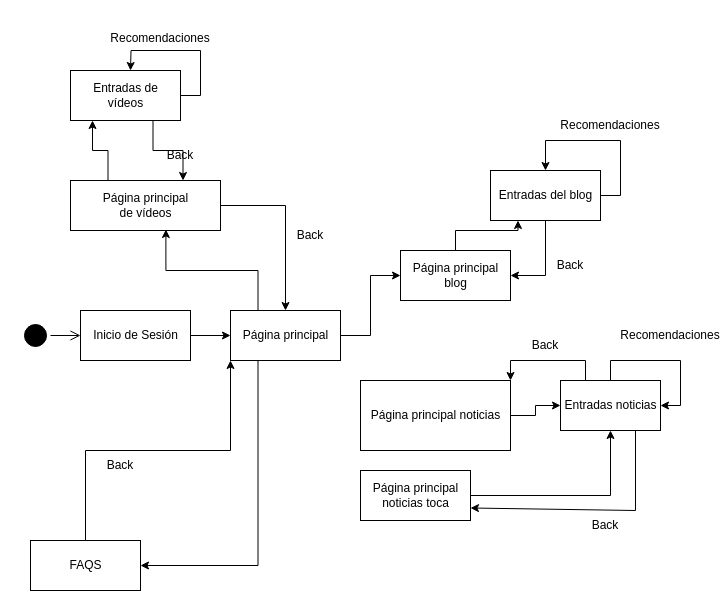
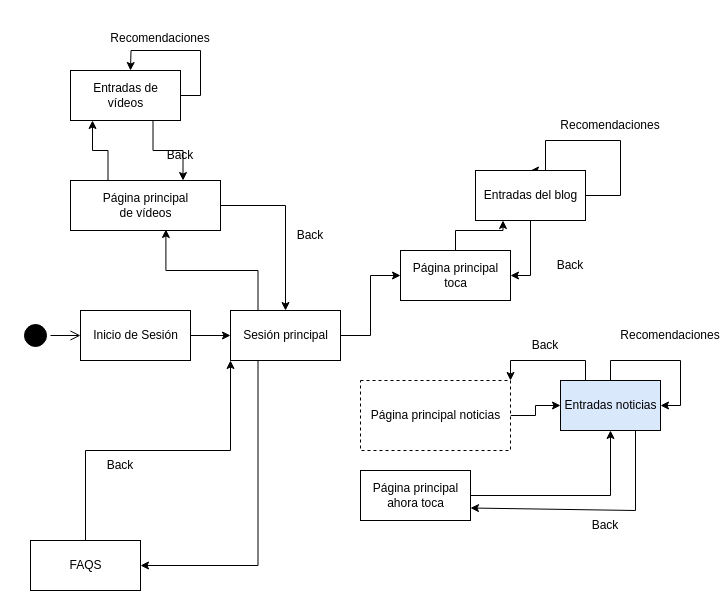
(546, 196) -> (531, 196)
(456, 276) -> (456, 276)
(286, 336) -> (286, 336)
(611, 406) -> (611, 406)
(436, 416) -> (436, 416)
(416, 496) -> (416, 496)
